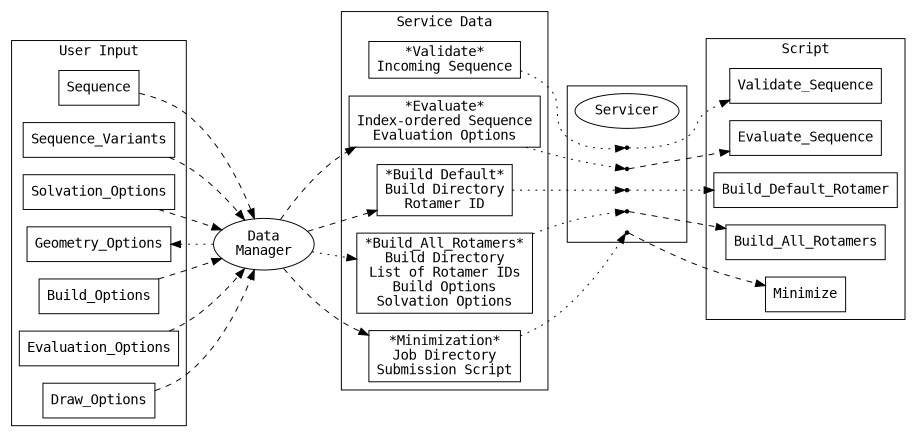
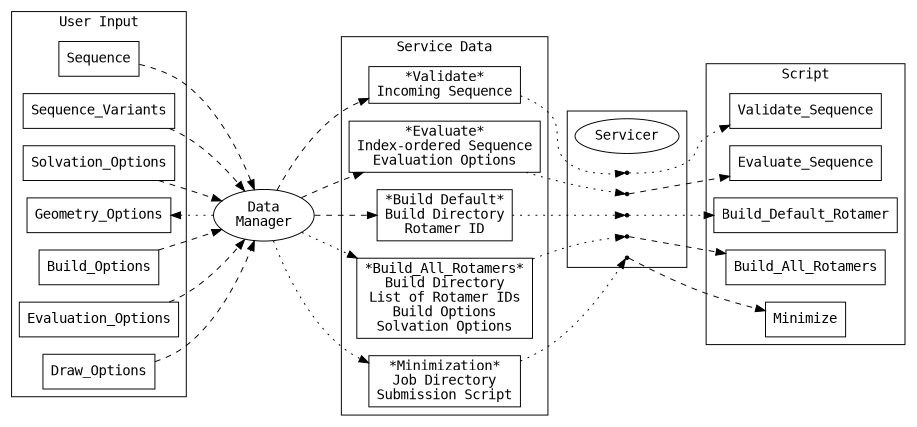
none -> (311, 139)
(318, 304) -> (307, 307)
